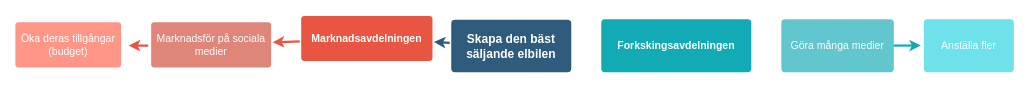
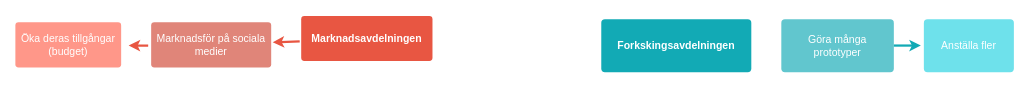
(446, 42) -> none
(837, 45) -> (837, 45)
(511, 46) -> none
